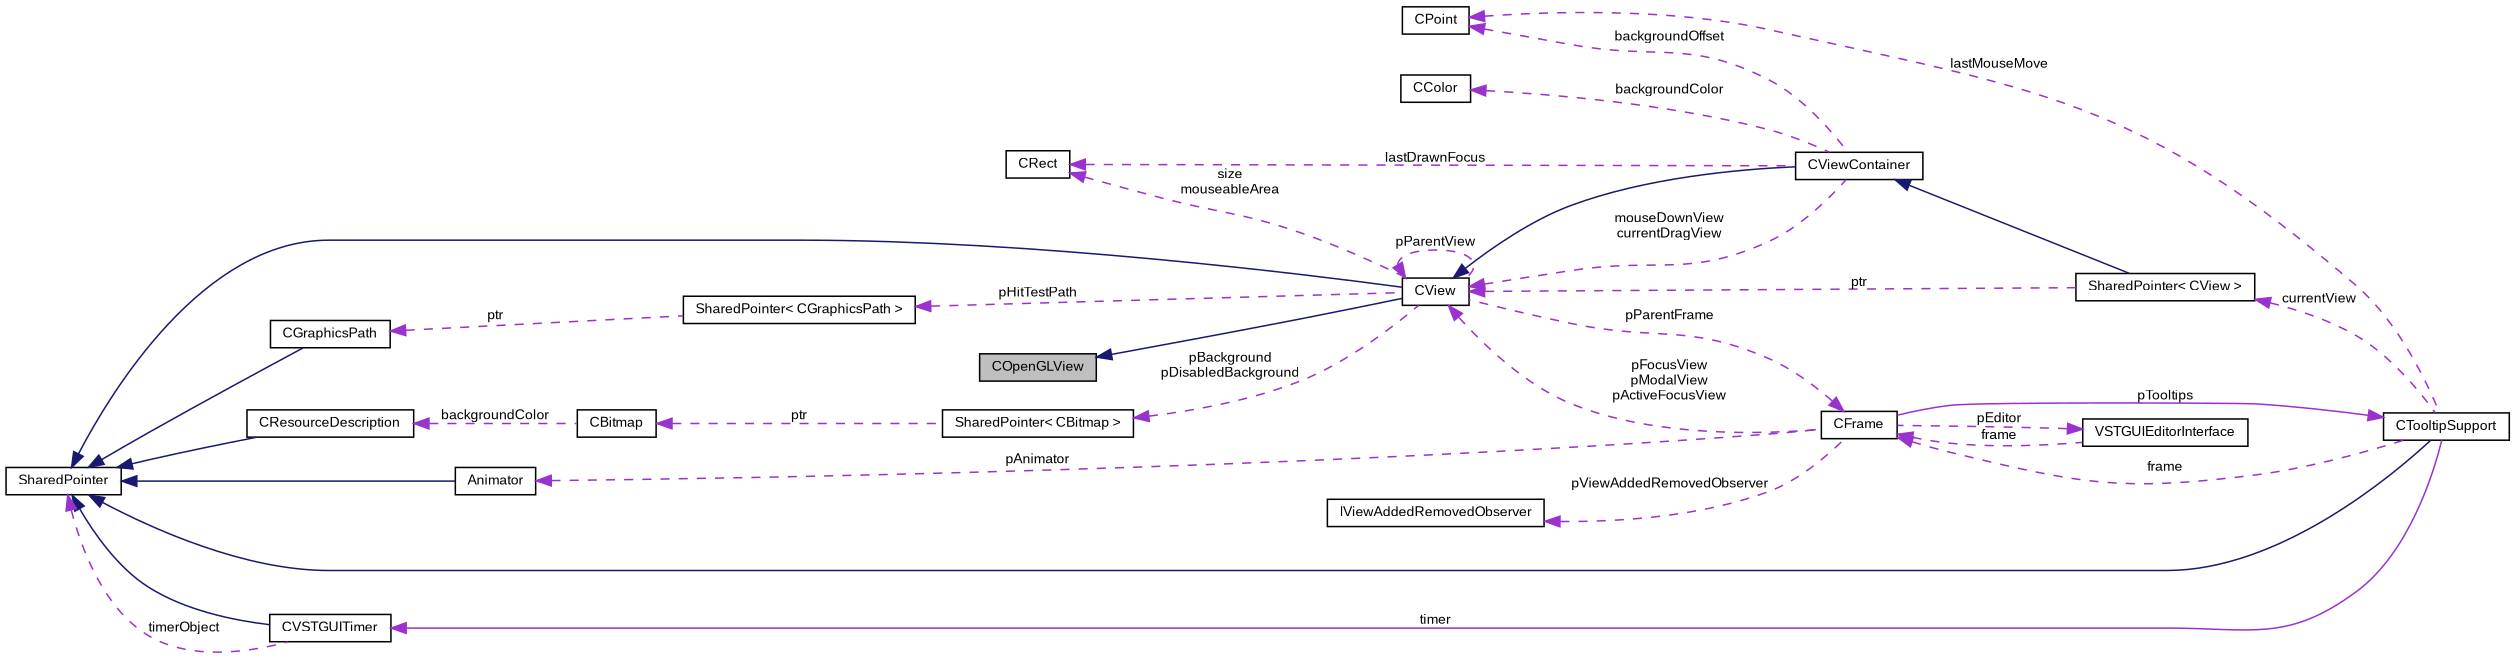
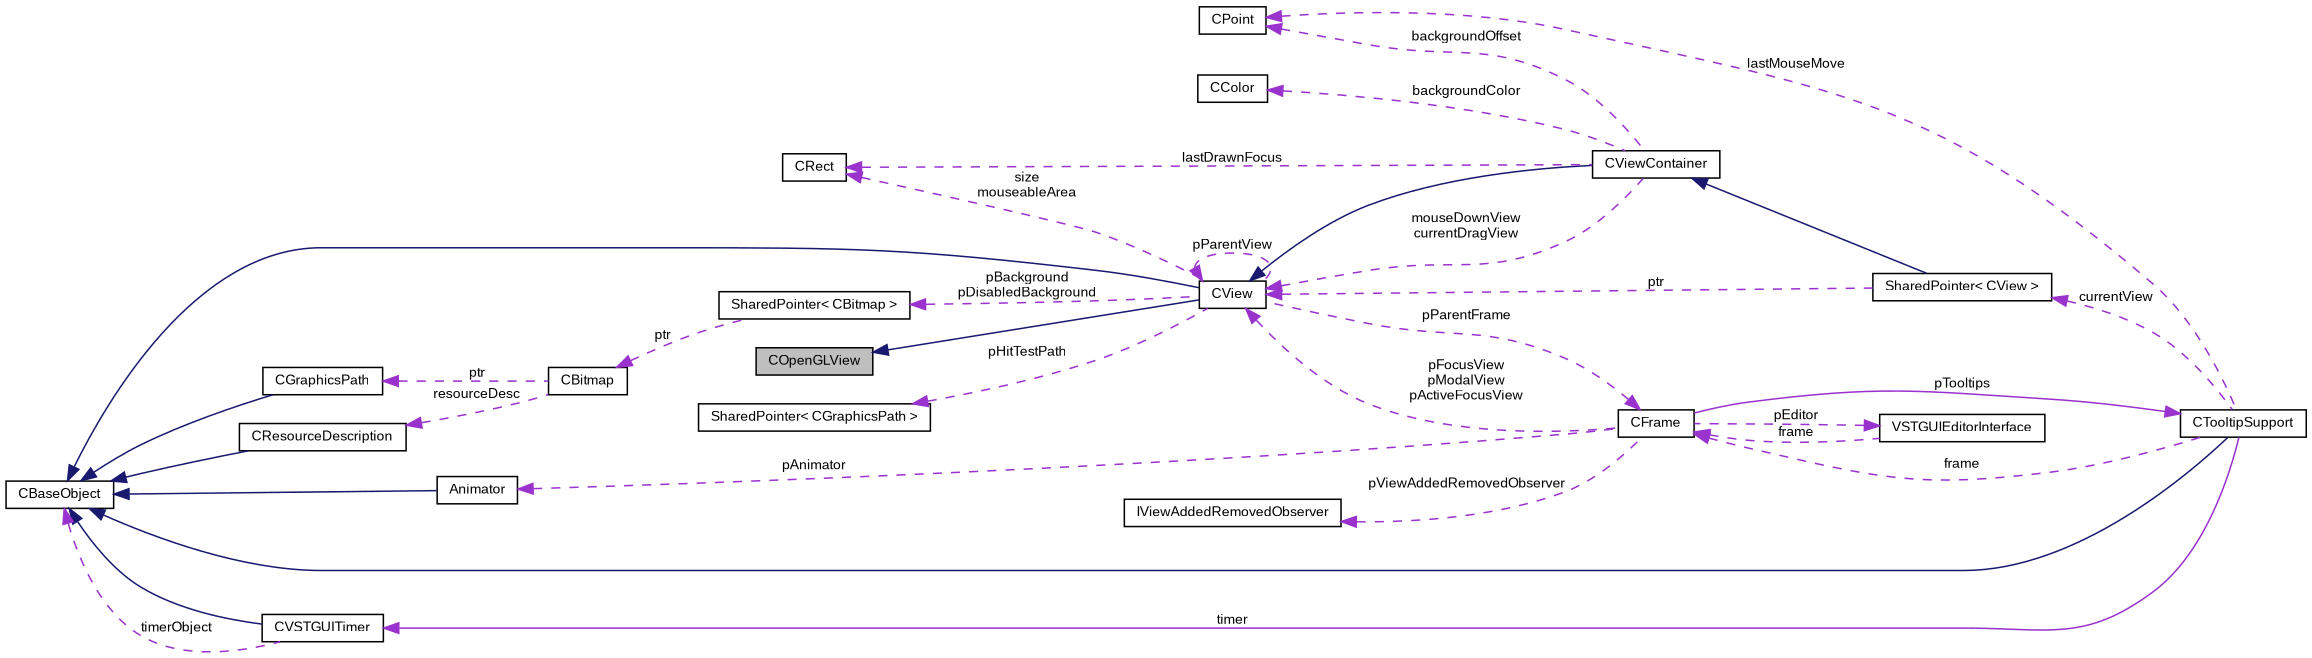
(544, 323) -> (473, 381)
(495, 416) -> (477, 395)
(64, 481) -> (60, 495)
